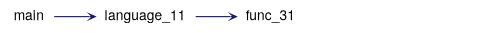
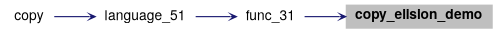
(29, 17) -> (29, 17)
(145, 17) -> (145, 17)
none -> (419, 17)
